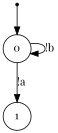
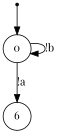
(17, 116) -> (17, 116)
